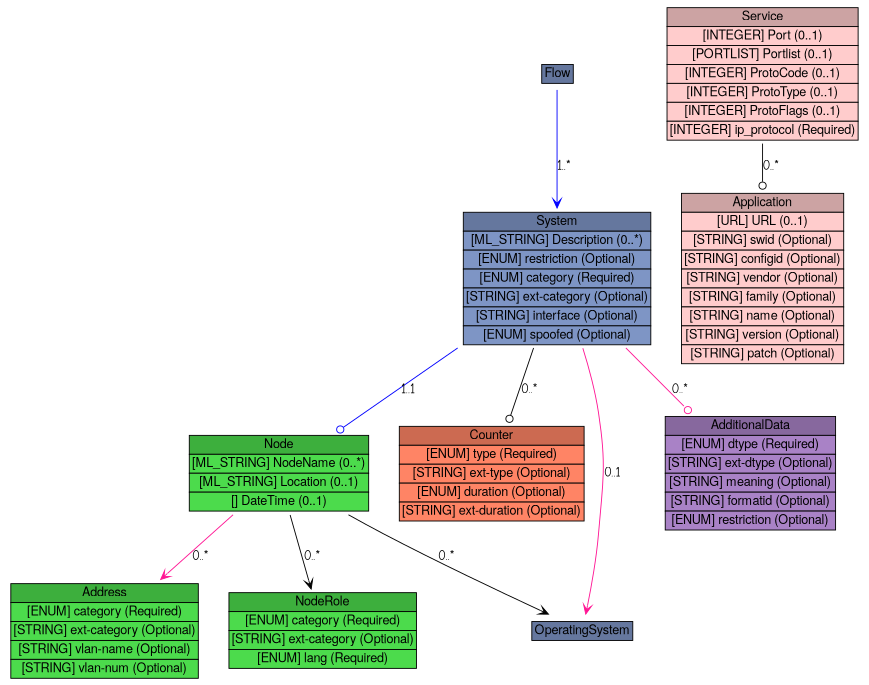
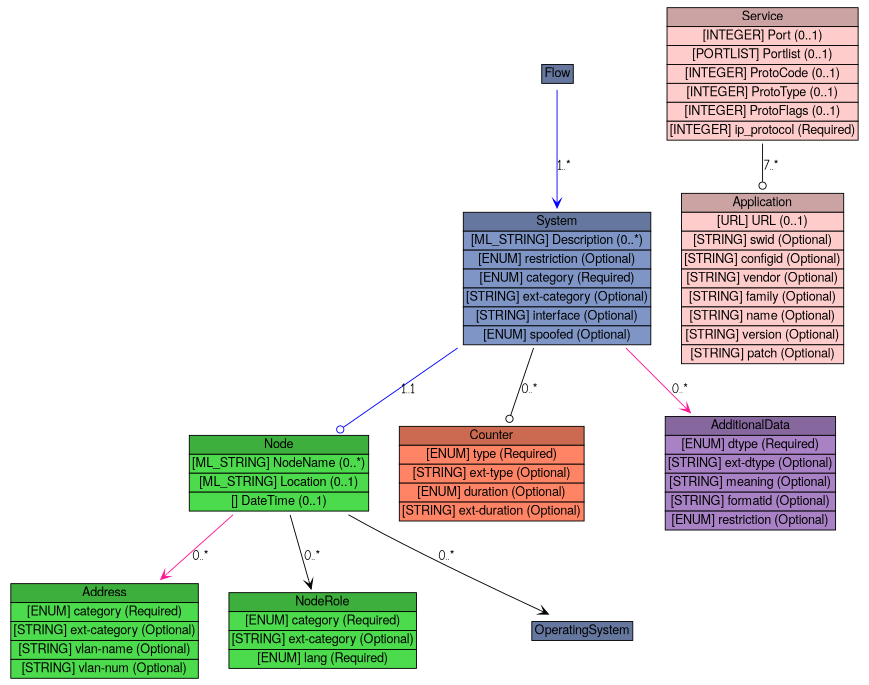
(771, 166) -> (771, 166)
(655, 377) -> (655, 377)
(603, 476) -> none
